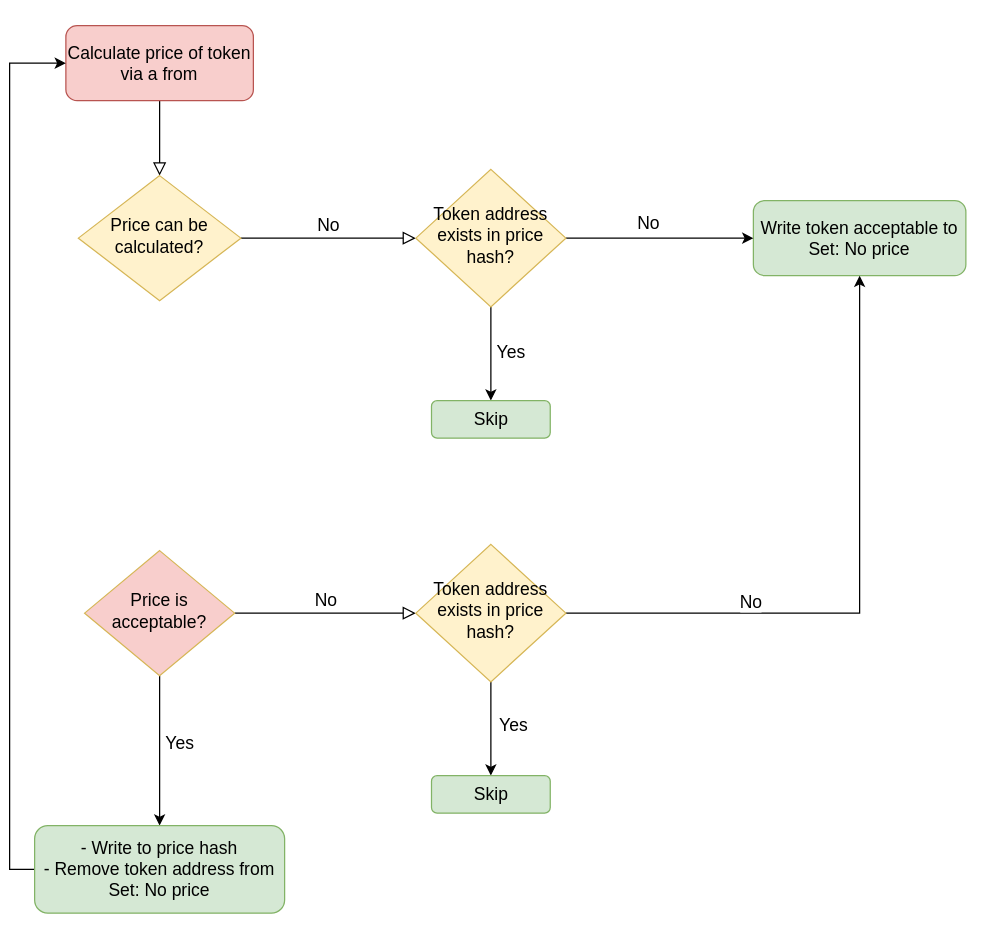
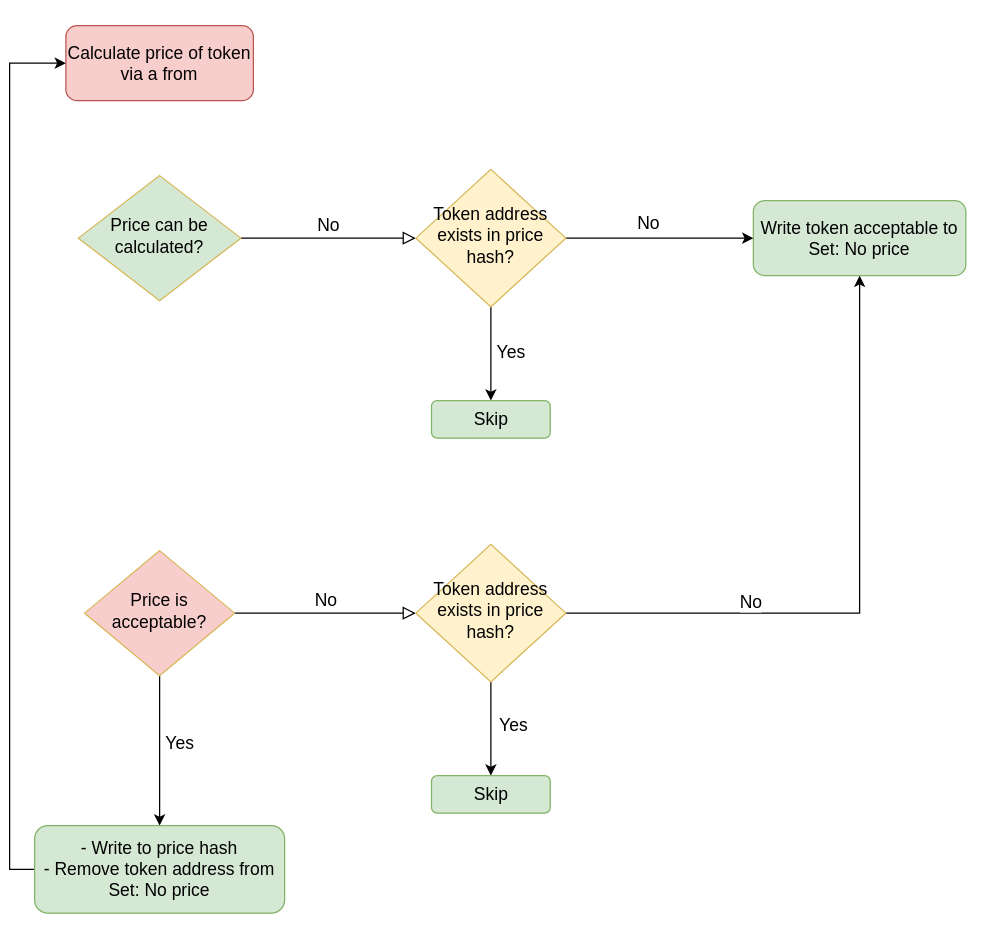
(159, 132) -> none
(159, 238) -> (159, 238)
